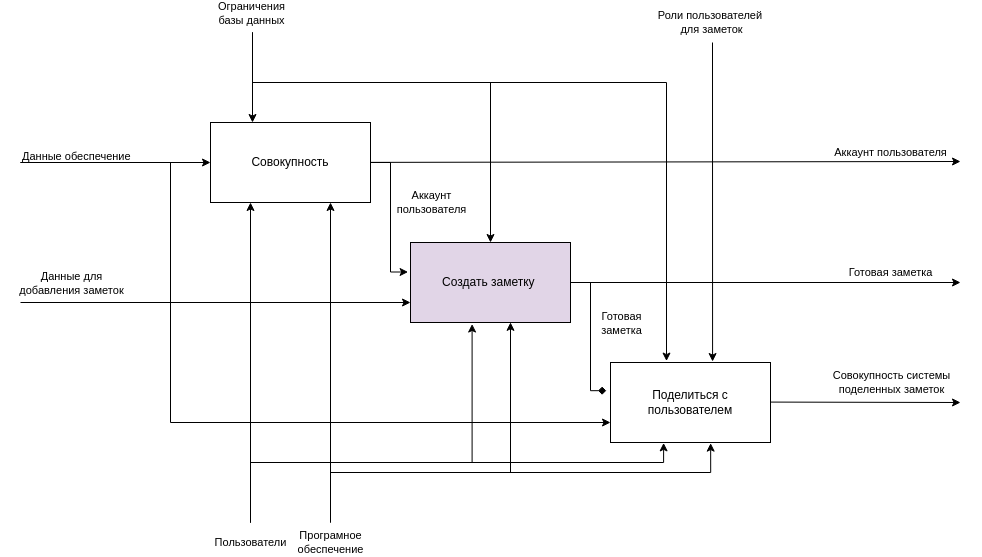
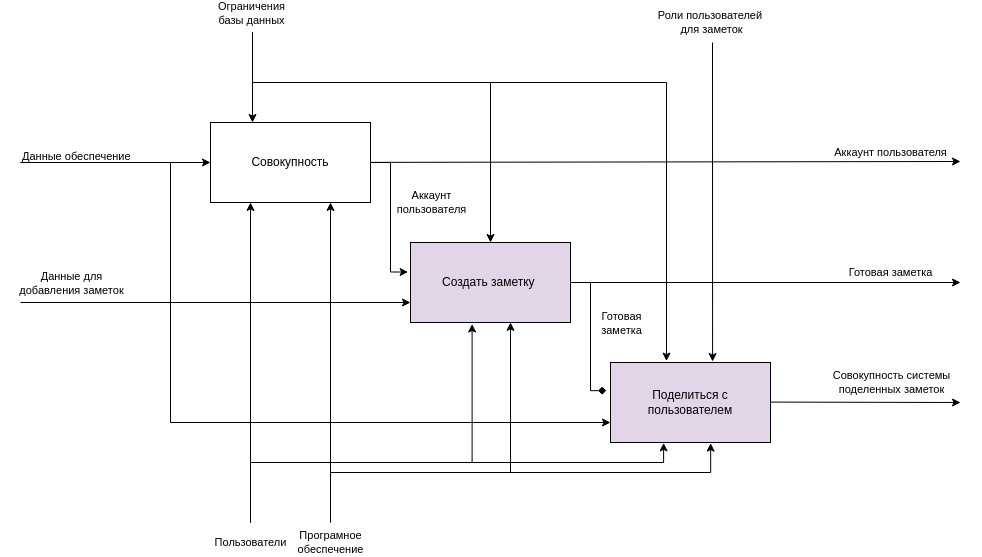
(691, 403) -> (691, 403)
